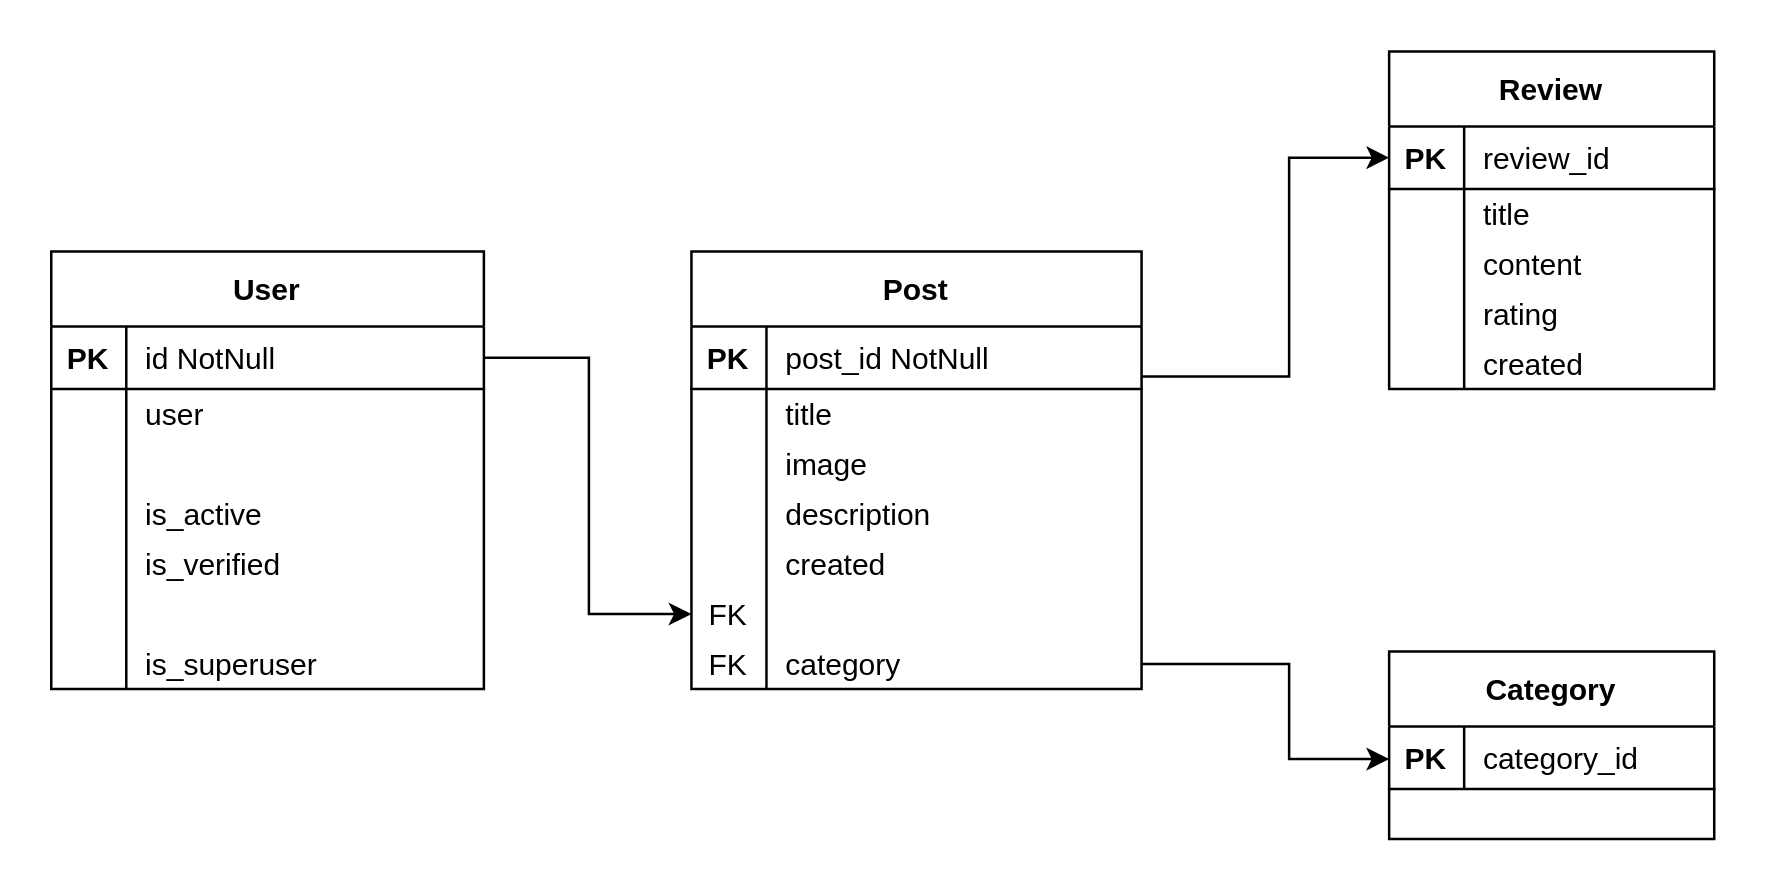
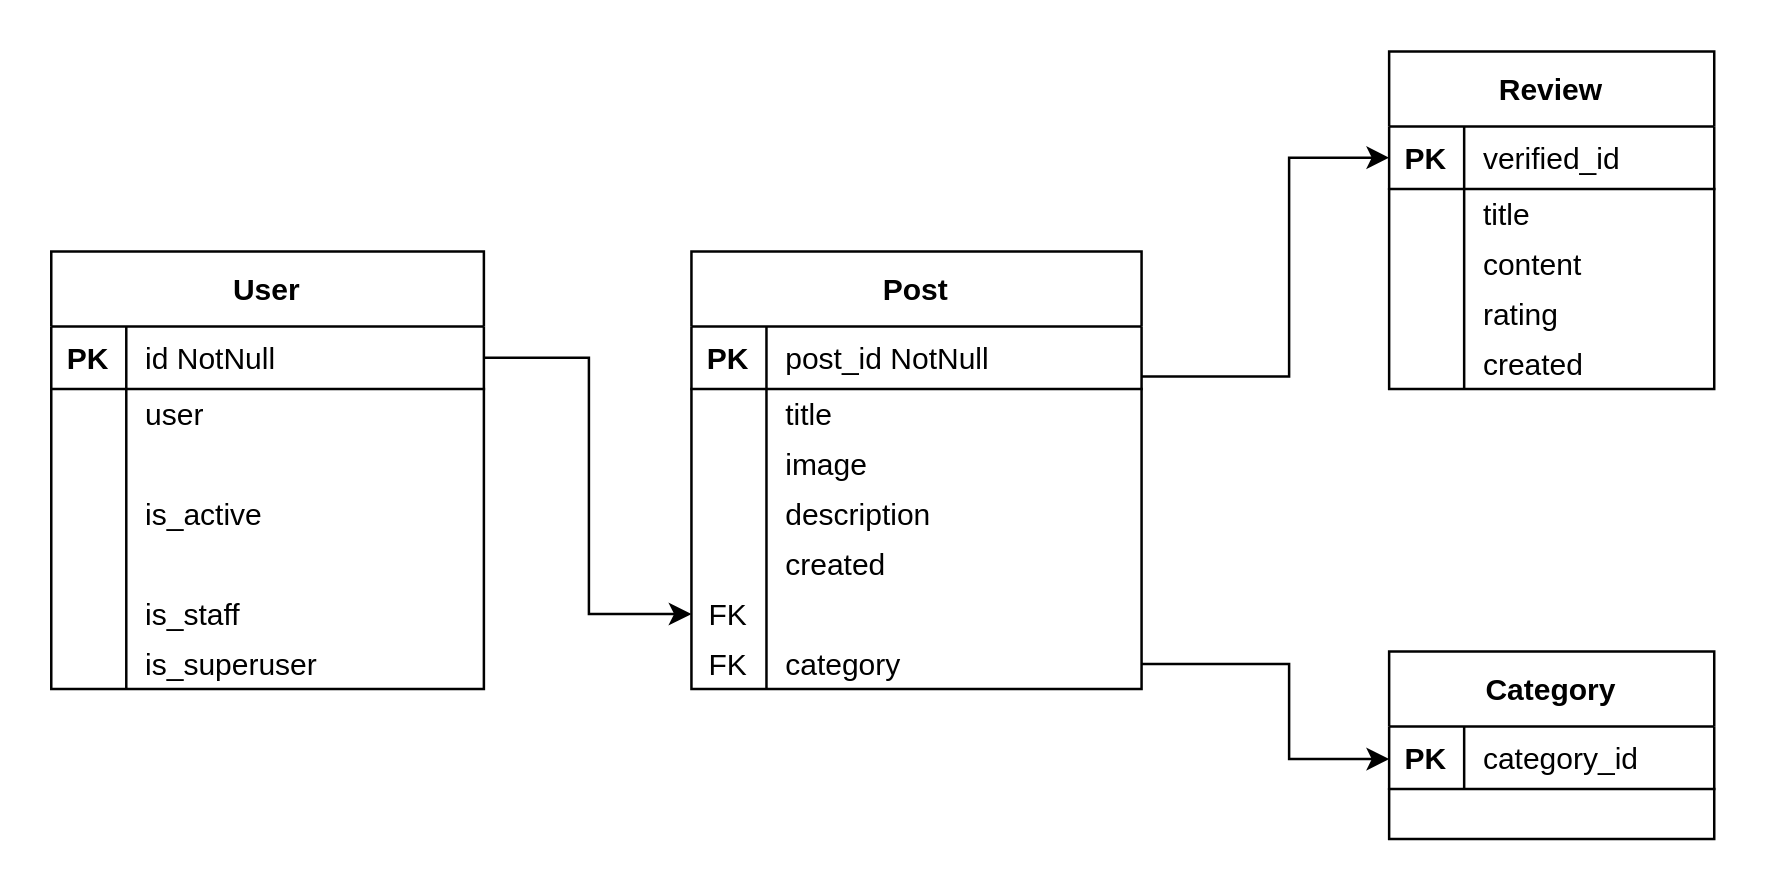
(1550, 159) -> (1563, 159)
(305, 564) -> none
none -> (305, 614)
